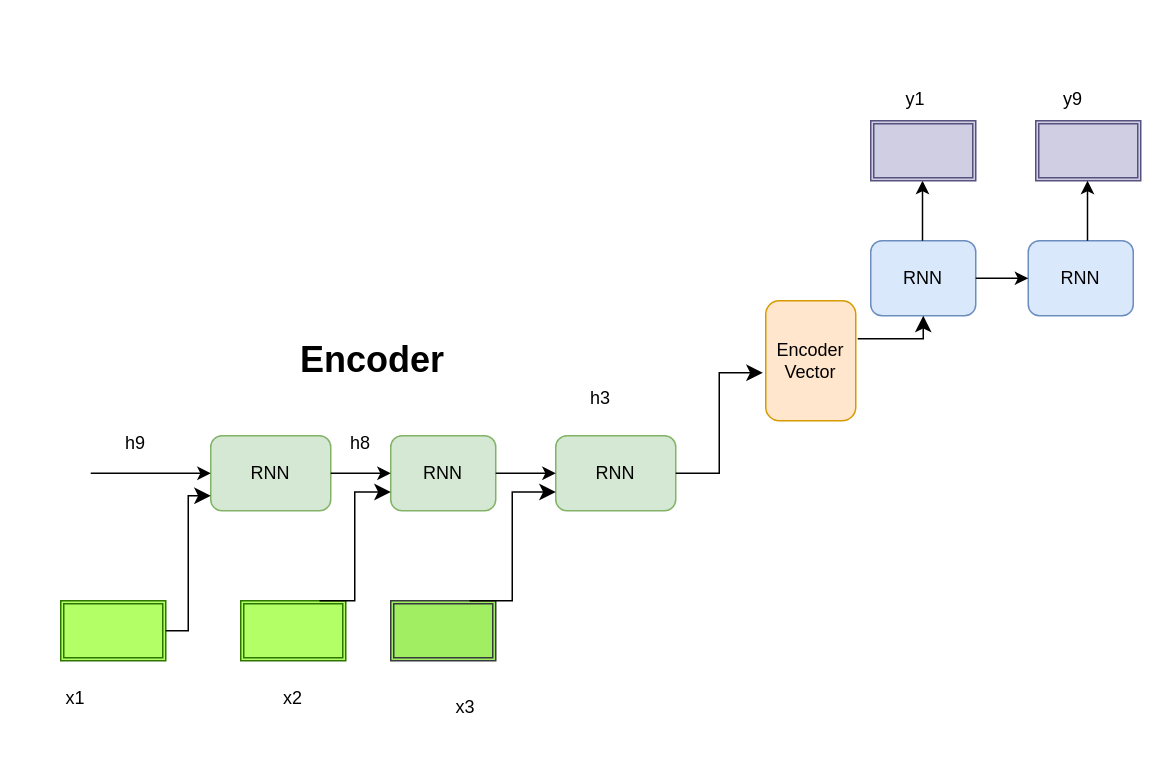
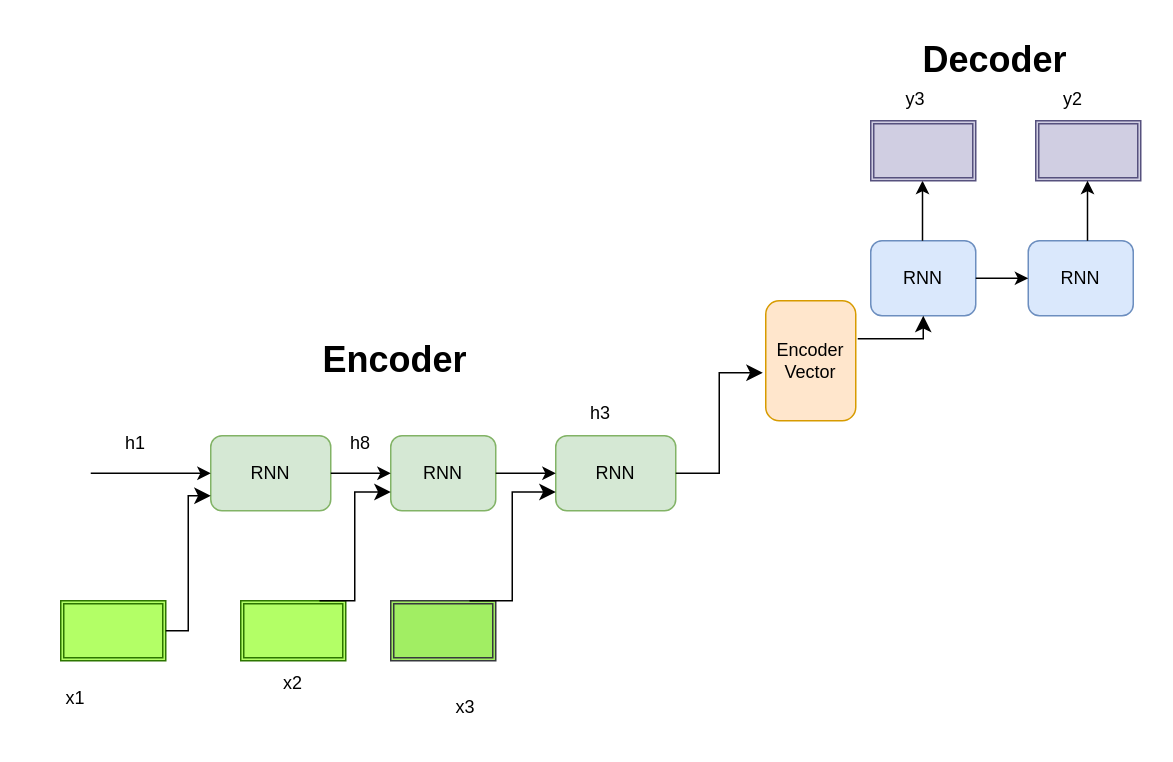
none -> (998, 53)
(916, 100) -> (916, 100)
(1073, 100) -> (1073, 100)
(376, 361) -> (398, 361)
(601, 398) -> (601, 413)
(136, 443) -> (136, 443)
(293, 698) -> (293, 683)
